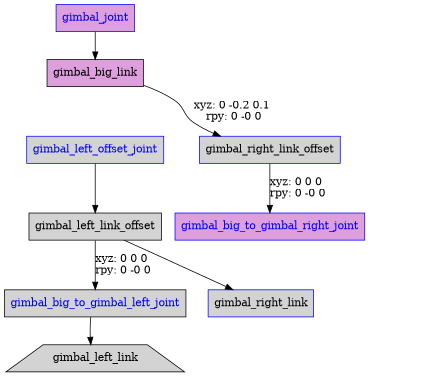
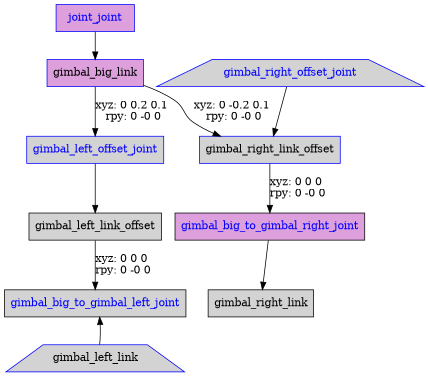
(95, 18) -> (95, 18)
(95, 73) -> (95, 73)
none -> (290, 73)
none -> (95, 108)
(270, 227) -> (270, 227)
(175, 263) -> (266, 261)
(261, 303) -> (261, 303)
(90, 327) -> (100, 335)
(95, 358) -> (95, 358)
